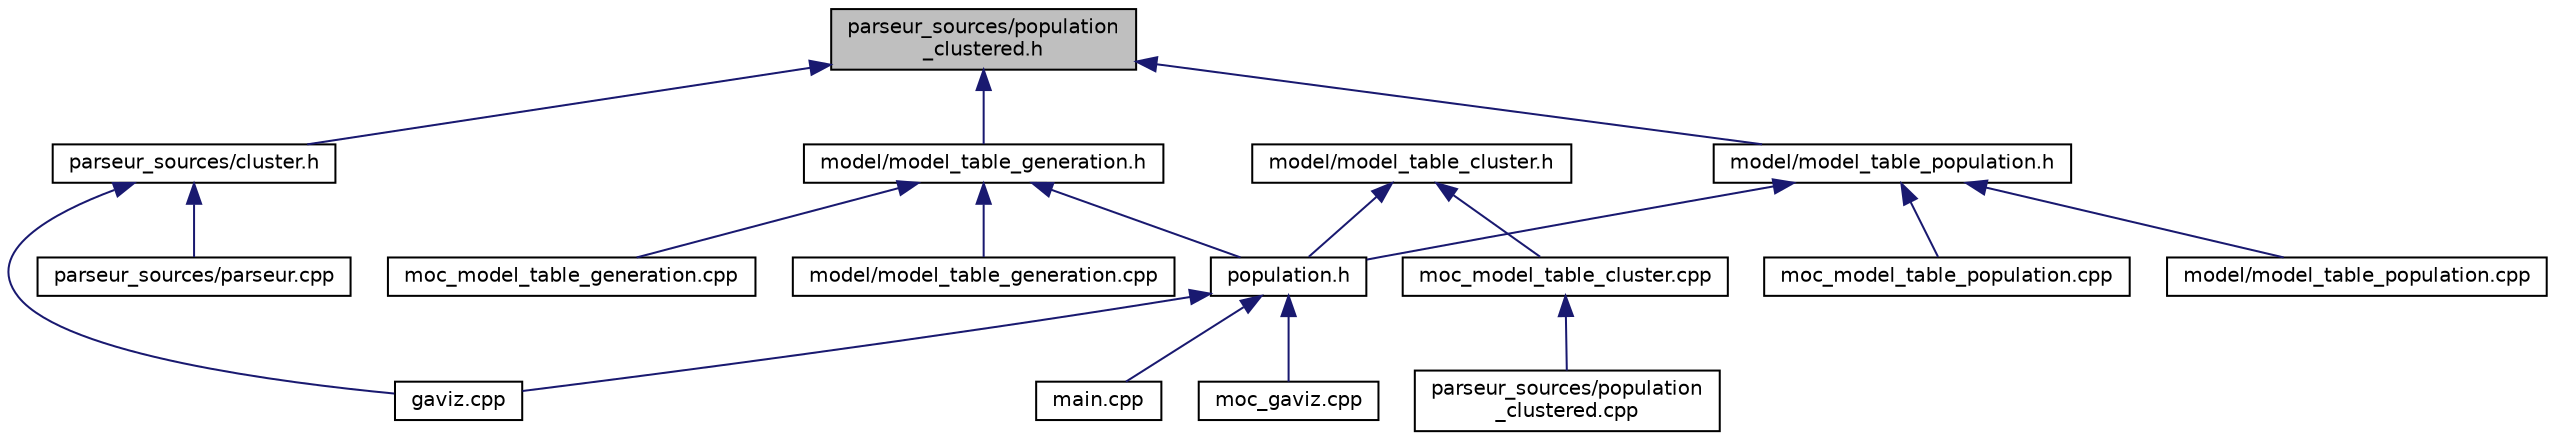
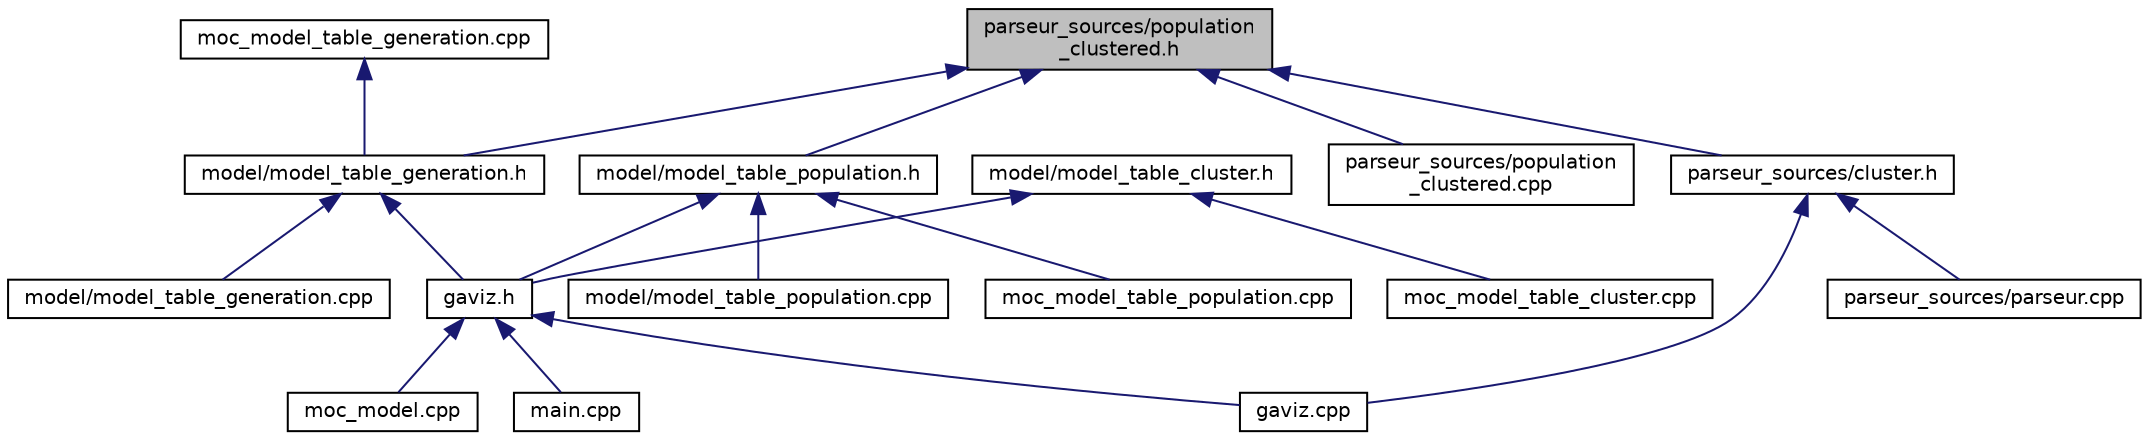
(768, 223) -> (365, 117)
(1289, 277) -> (480, 299)
(1566, 344) -> (1310, 111)
(1289, 401) -> (383, 412)
